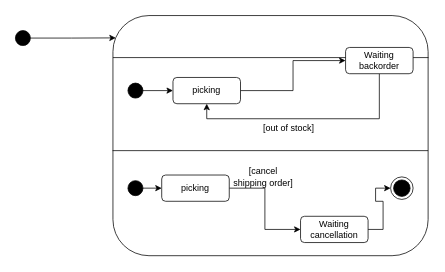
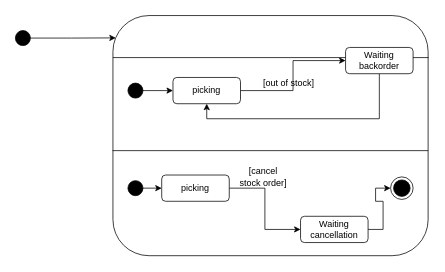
(288, 128) -> (288, 83)
(263, 177) -> (263, 177)
